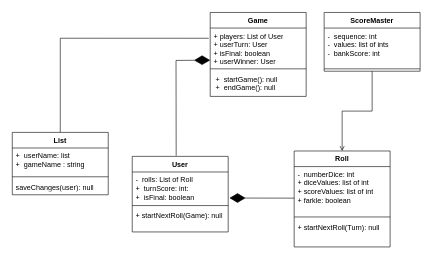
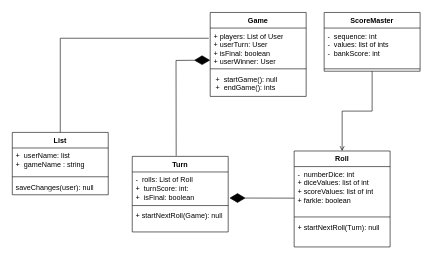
(250, 84) -> (250, 84)
(180, 165) -> (180, 165)
